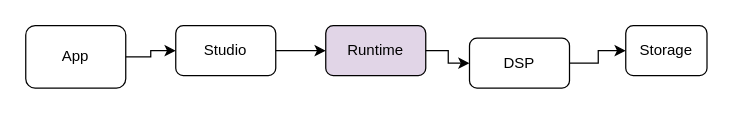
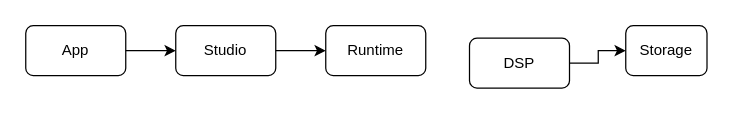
(376, 51) -> (376, 51)
(448, 52) -> none
(76, 57) -> (76, 51)
